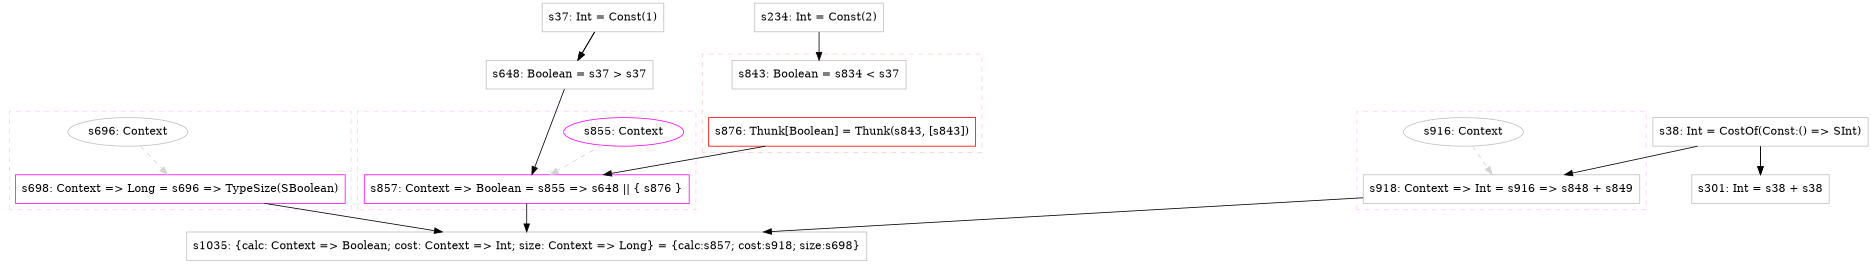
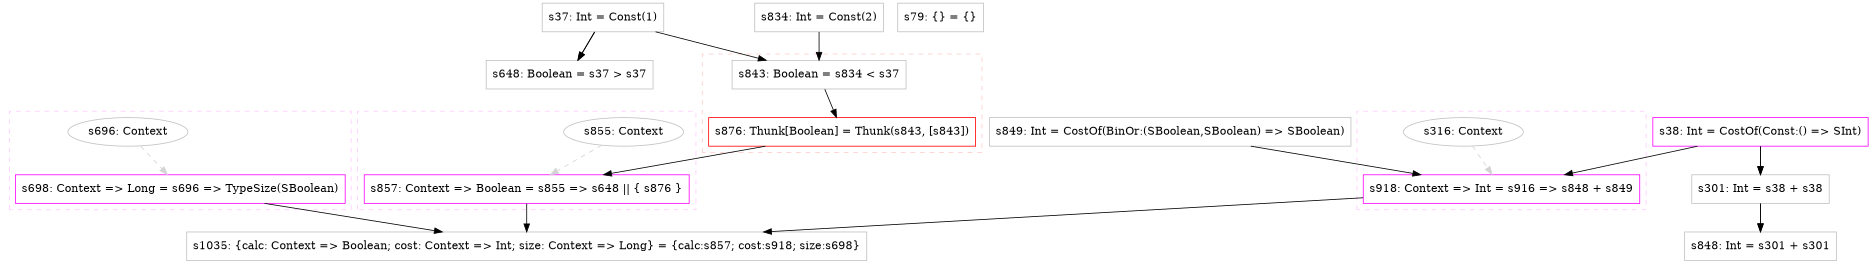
(819, 17) -> (819, 17)
none -> (941, 17)
none -> (707, 45)
none -> (829, 100)
(550, 128) -> none
(624, 132) -> (624, 132)
none -> (1170, 132)
(1463, 132) -> (1463, 132)
(1760, 132) -> (1760, 132)
(1502, 189) -> (1502, 189)
none -> (1760, 246)
